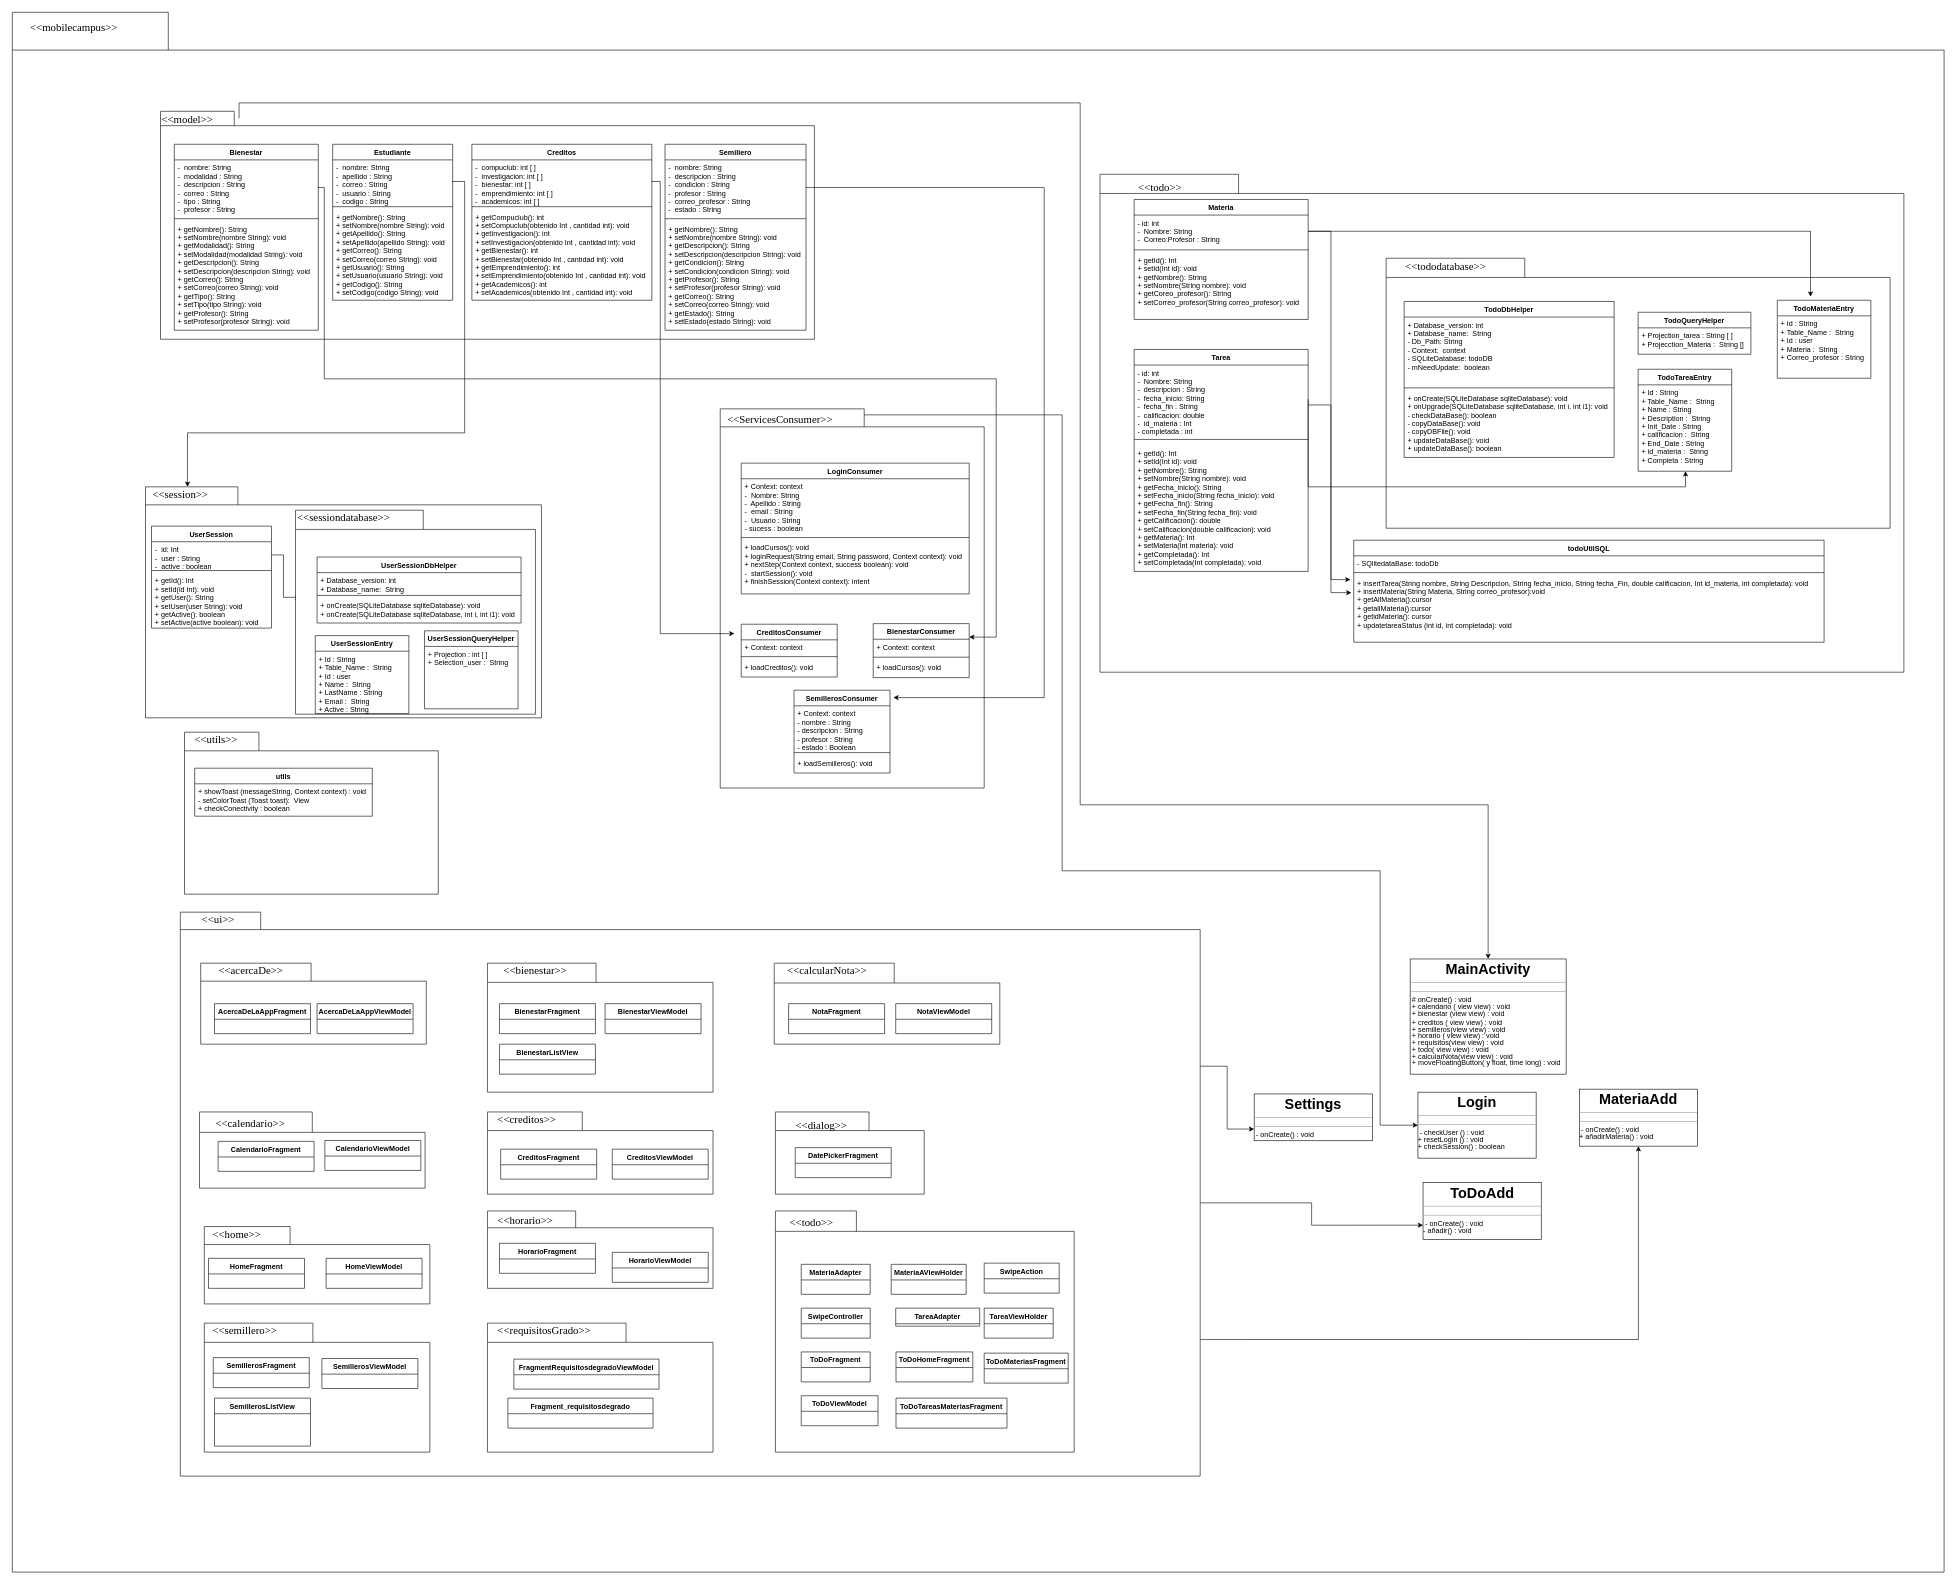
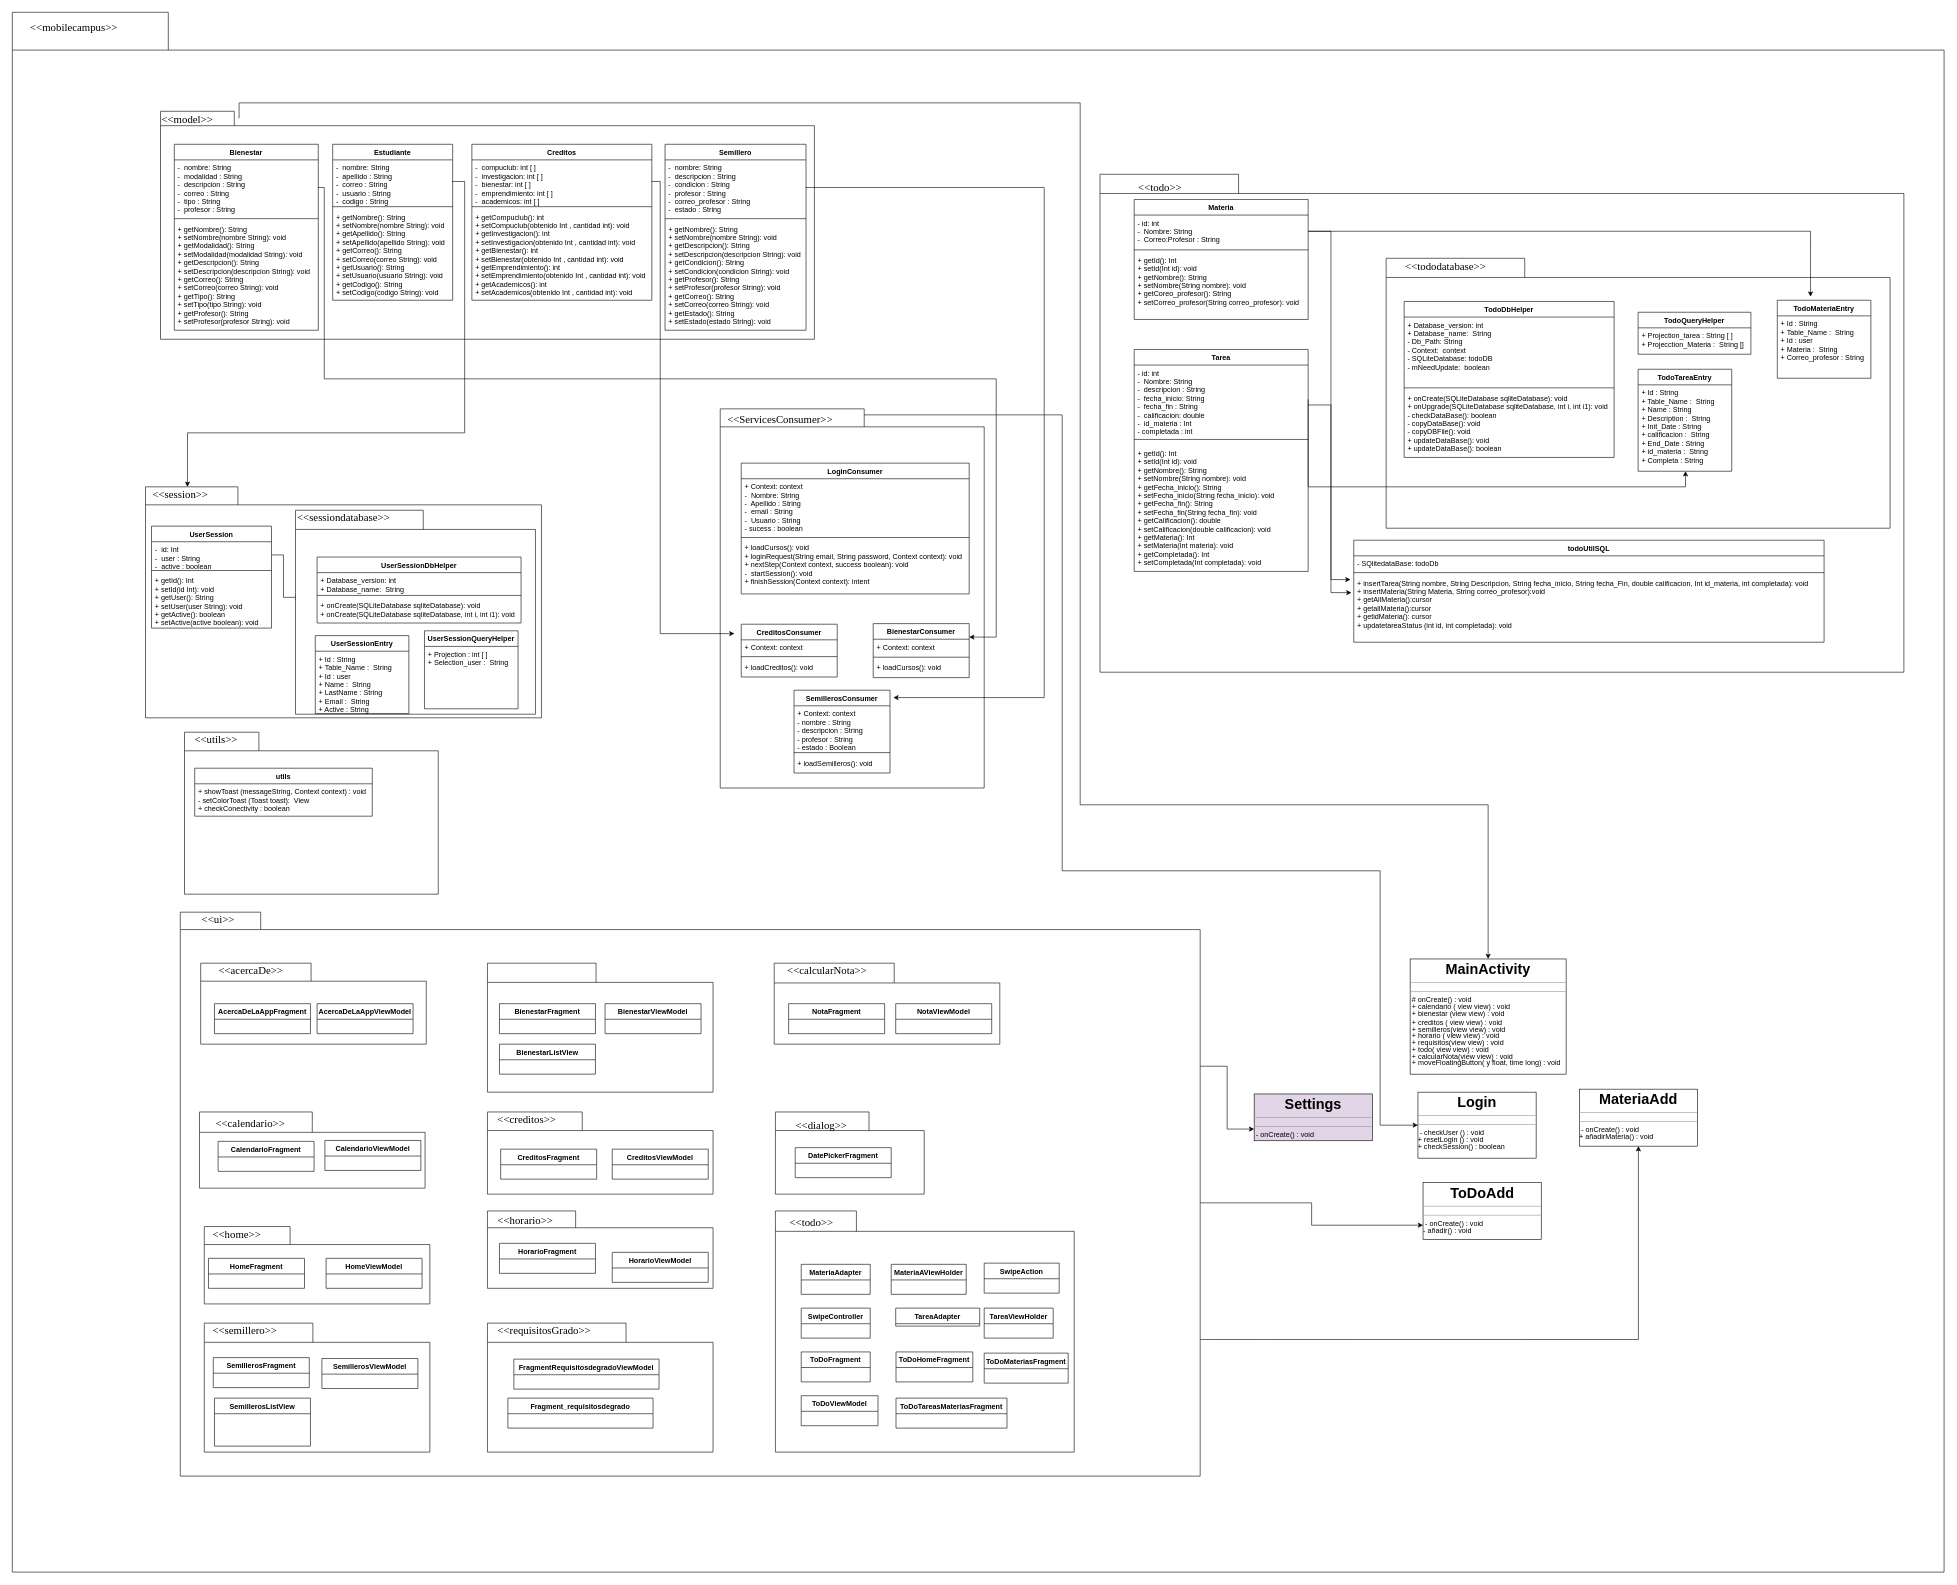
(542, 969) -> none
(1313, 1118) -> (1313, 1118)
